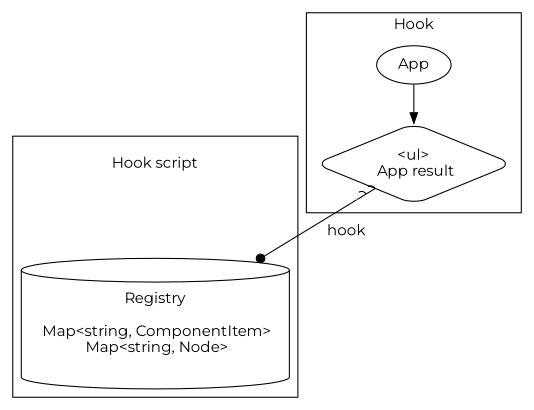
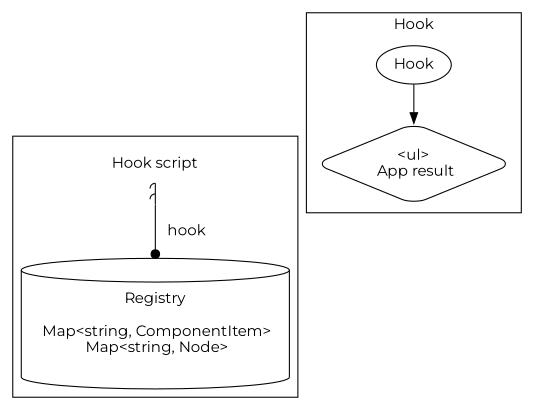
(414, 65) -> (414, 65)
(311, 228) -> (155, 227)
